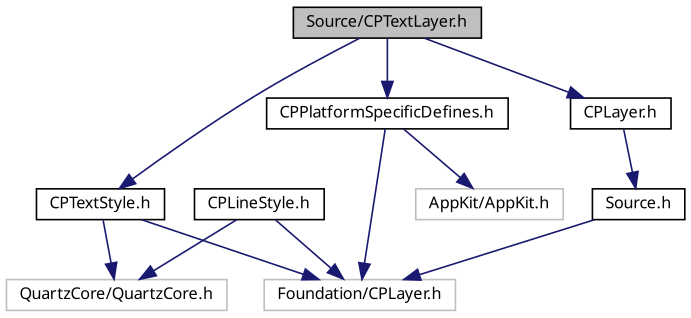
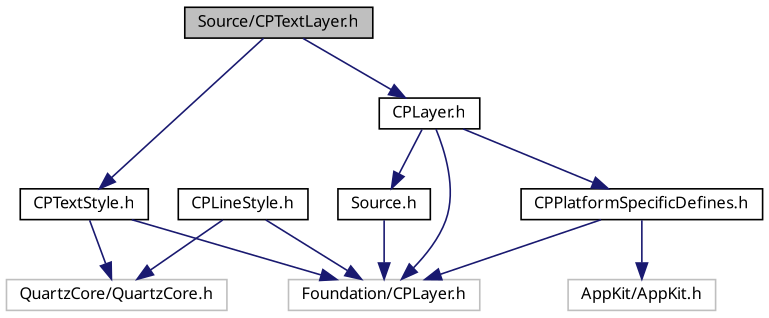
(387, 60) -> (528, 156)
none -> (450, 203)
